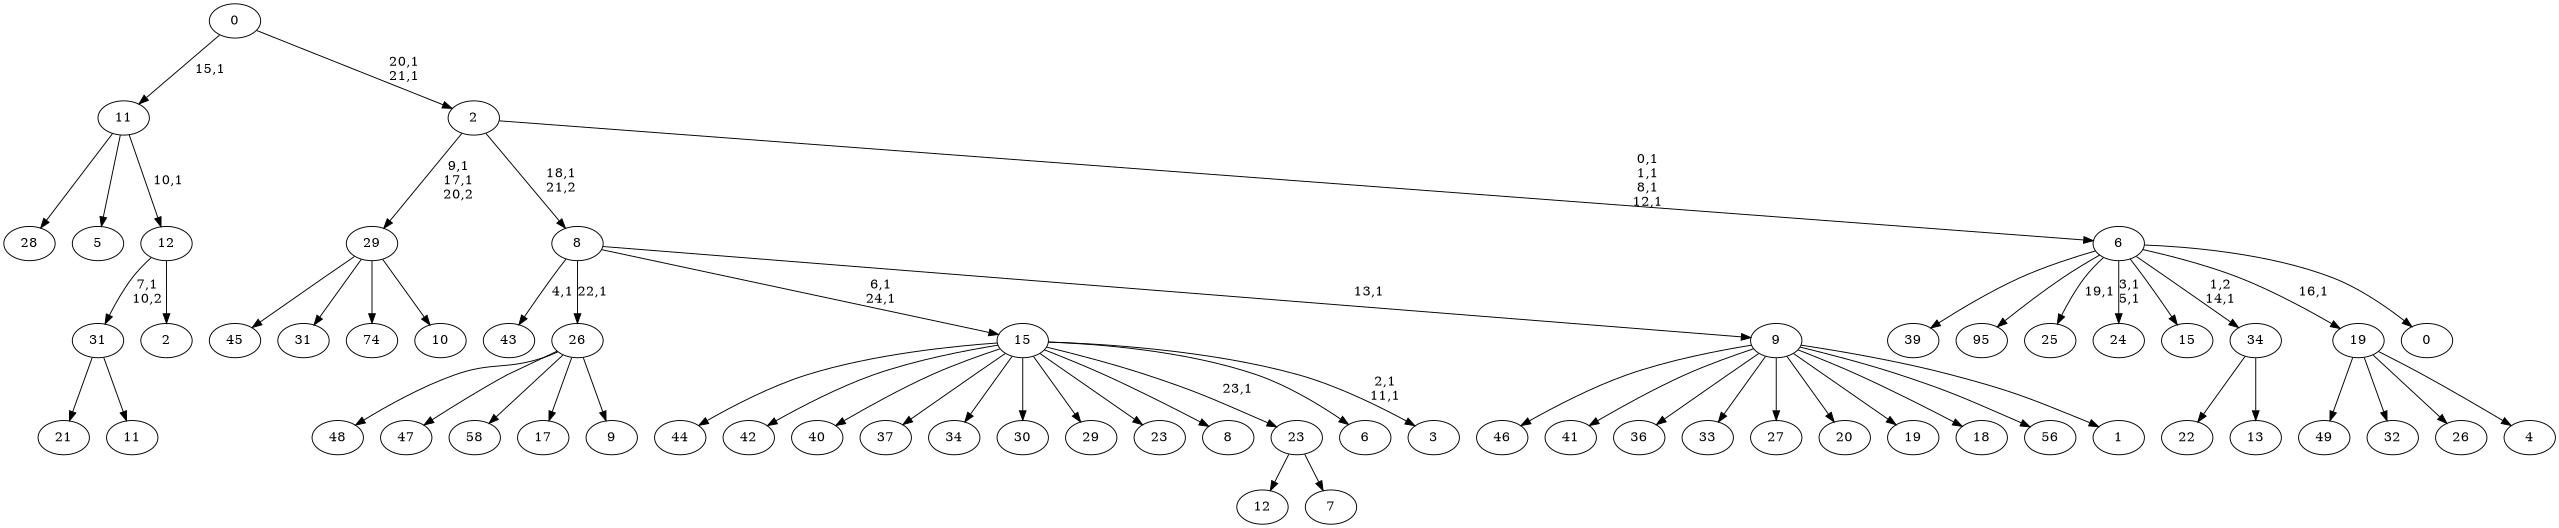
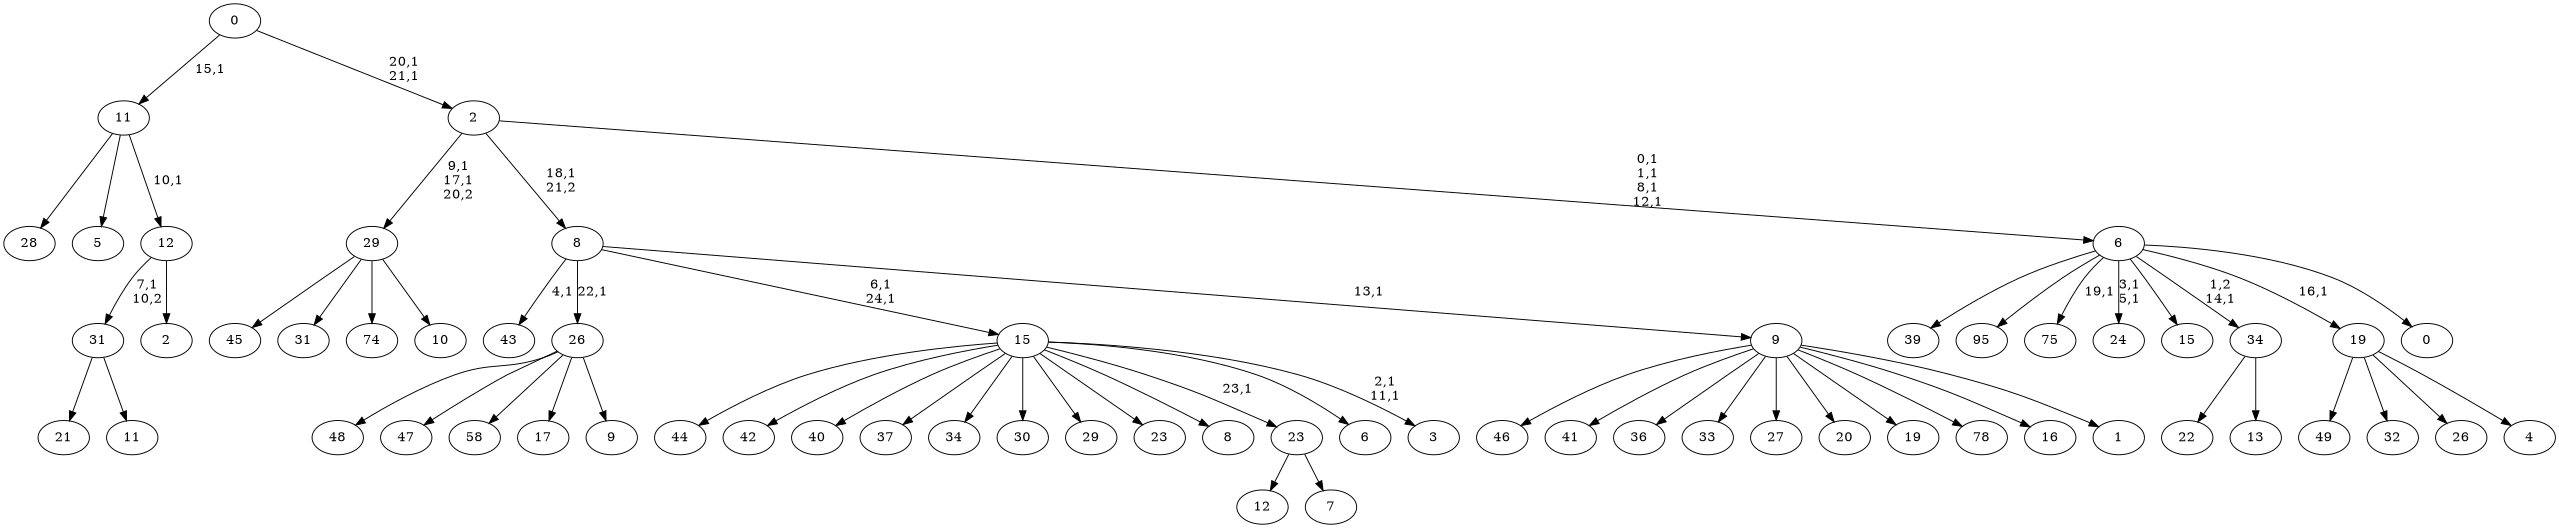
(2050, 341) -> (2050, 341)
(1982, 438) -> (1982, 438)
(2050, 438) -> (2050, 438)
